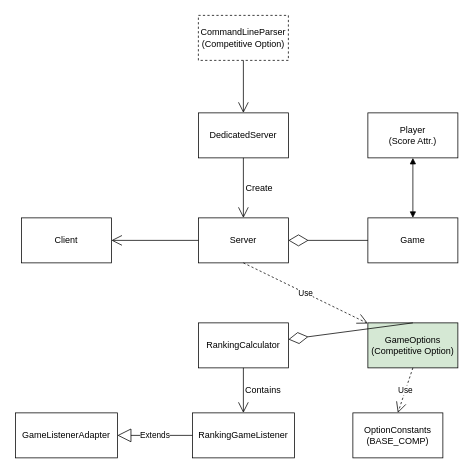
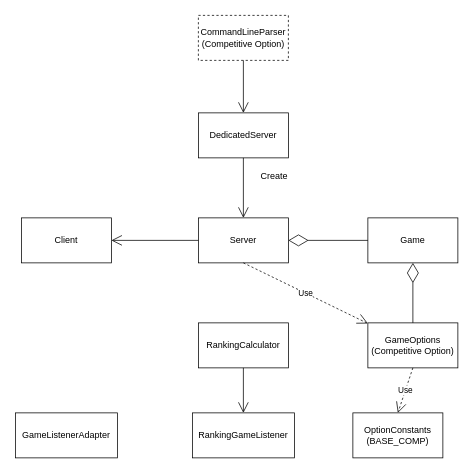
(413, 135) -> none
(259, 188) -> (274, 177)
(413, 210) -> none
(360, 330) -> (413, 303)
(413, 345) -> (413, 345)
(263, 390) -> none
(162, 435) -> none
